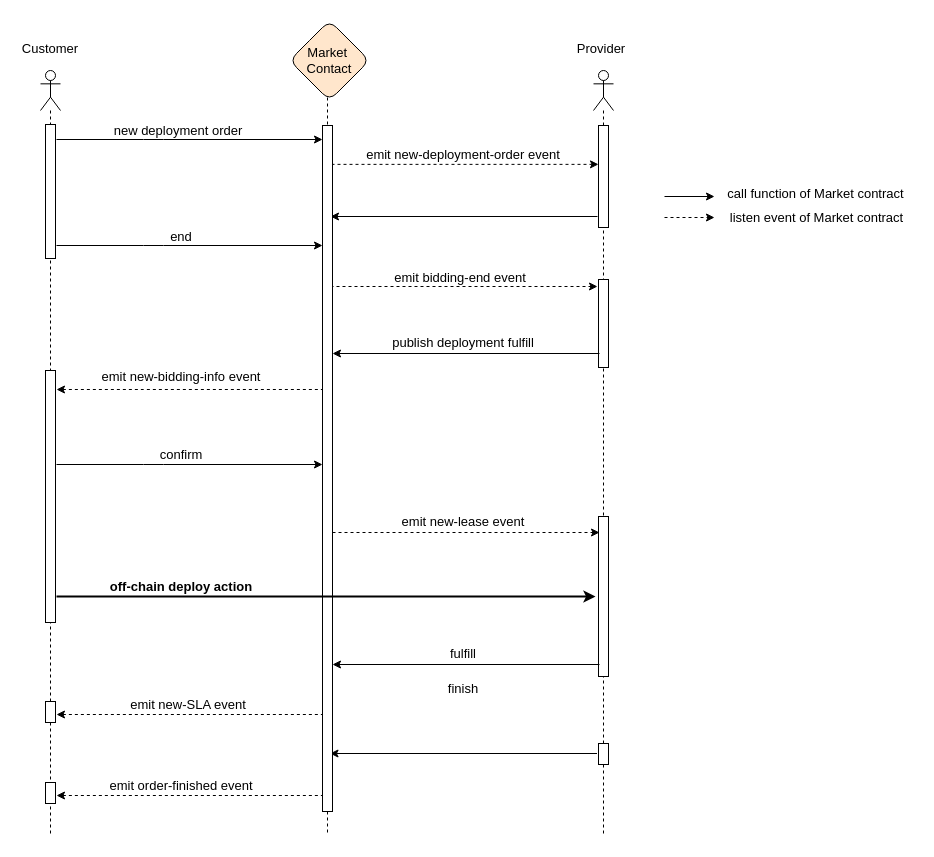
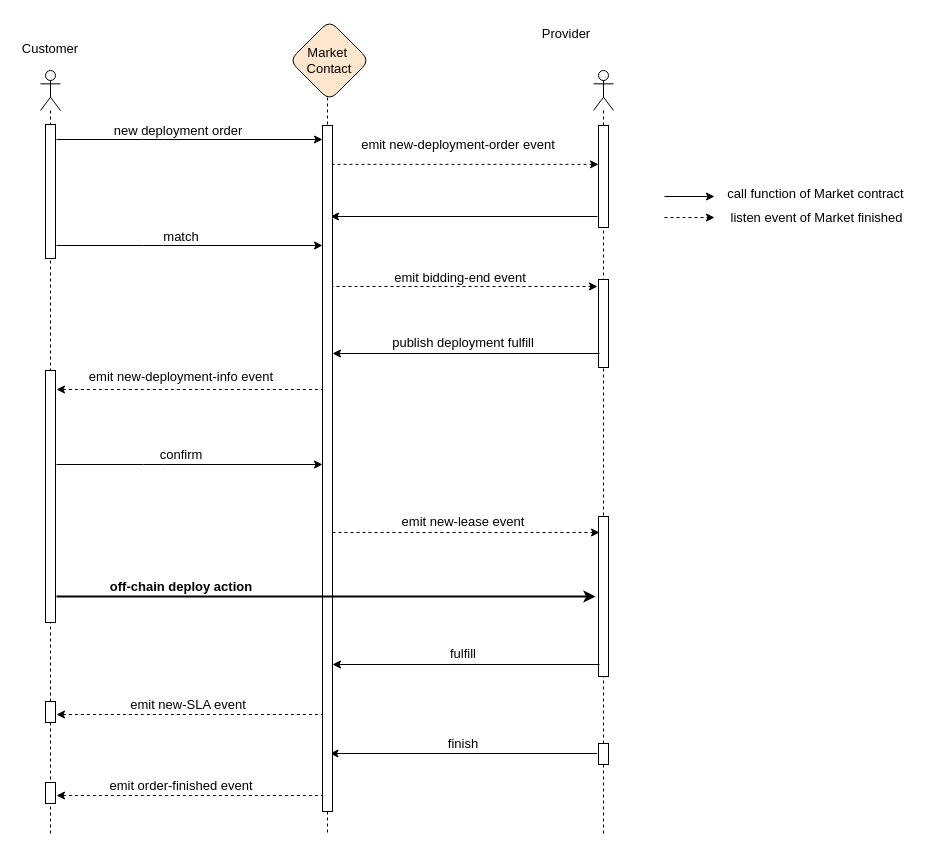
(602, 48) -> (567, 33)
(464, 155) -> (459, 145)
(817, 218) -> (817, 218)
(182, 237) -> (182, 237)
(182, 377) -> (182, 377)
(464, 689) -> (464, 744)
